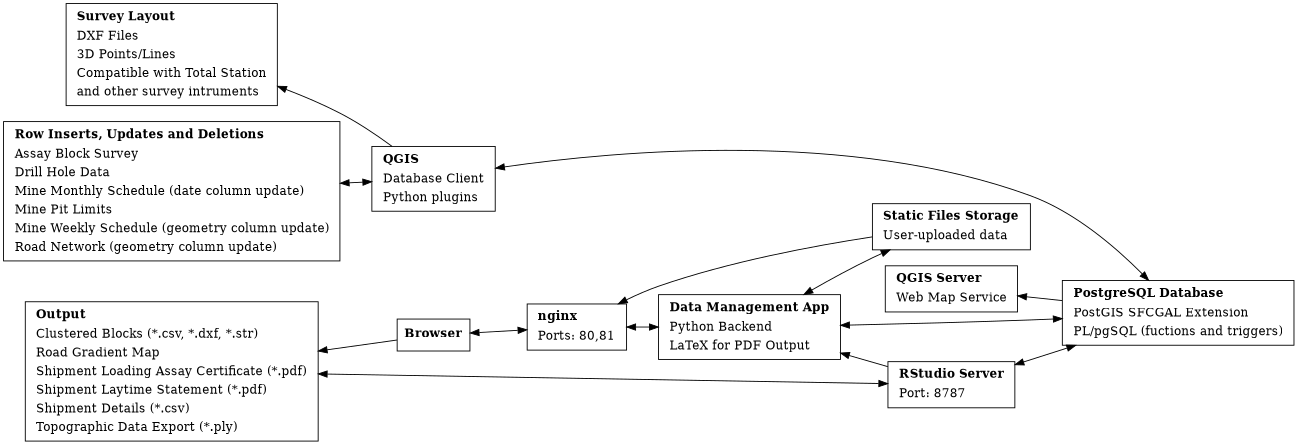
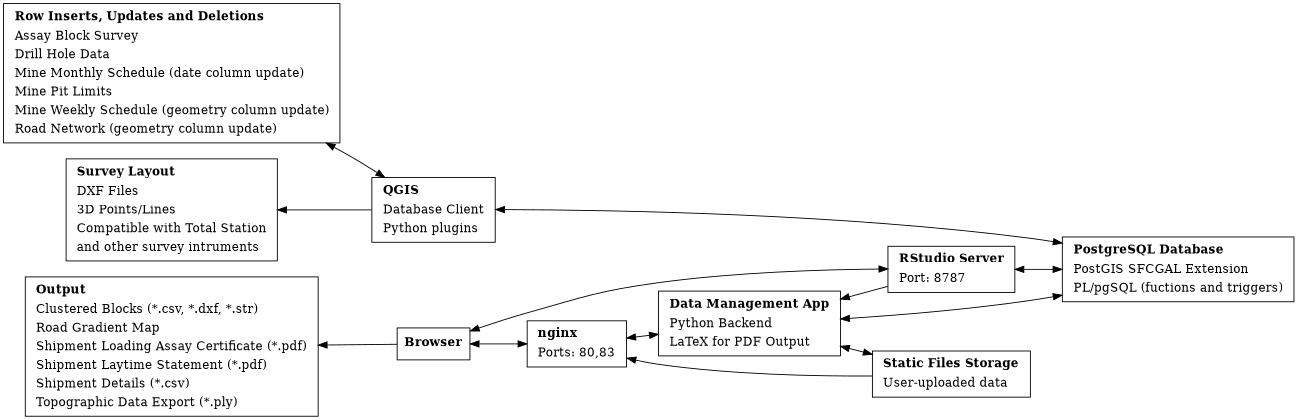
(951, 289) -> none
(577, 336) -> (577, 353)
(603, 379) -> (676, 281)
